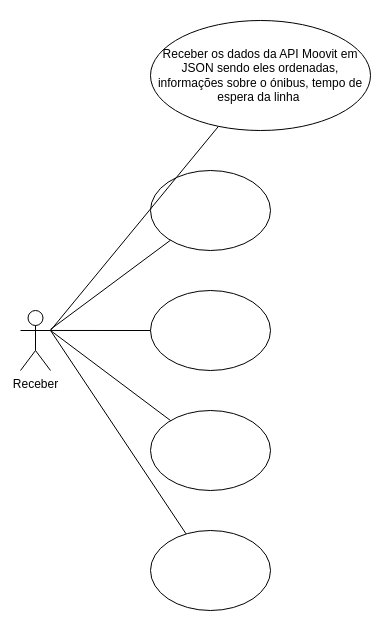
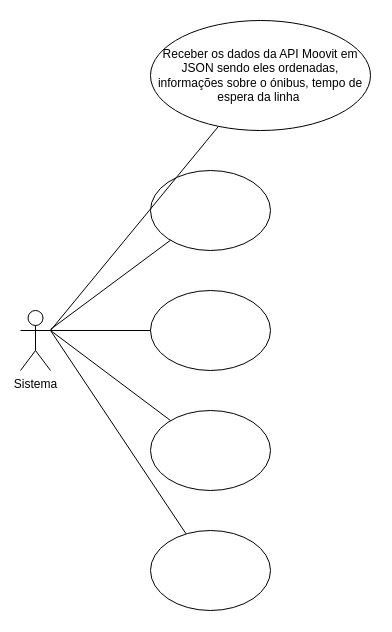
(36, 385) -> (36, 385)
